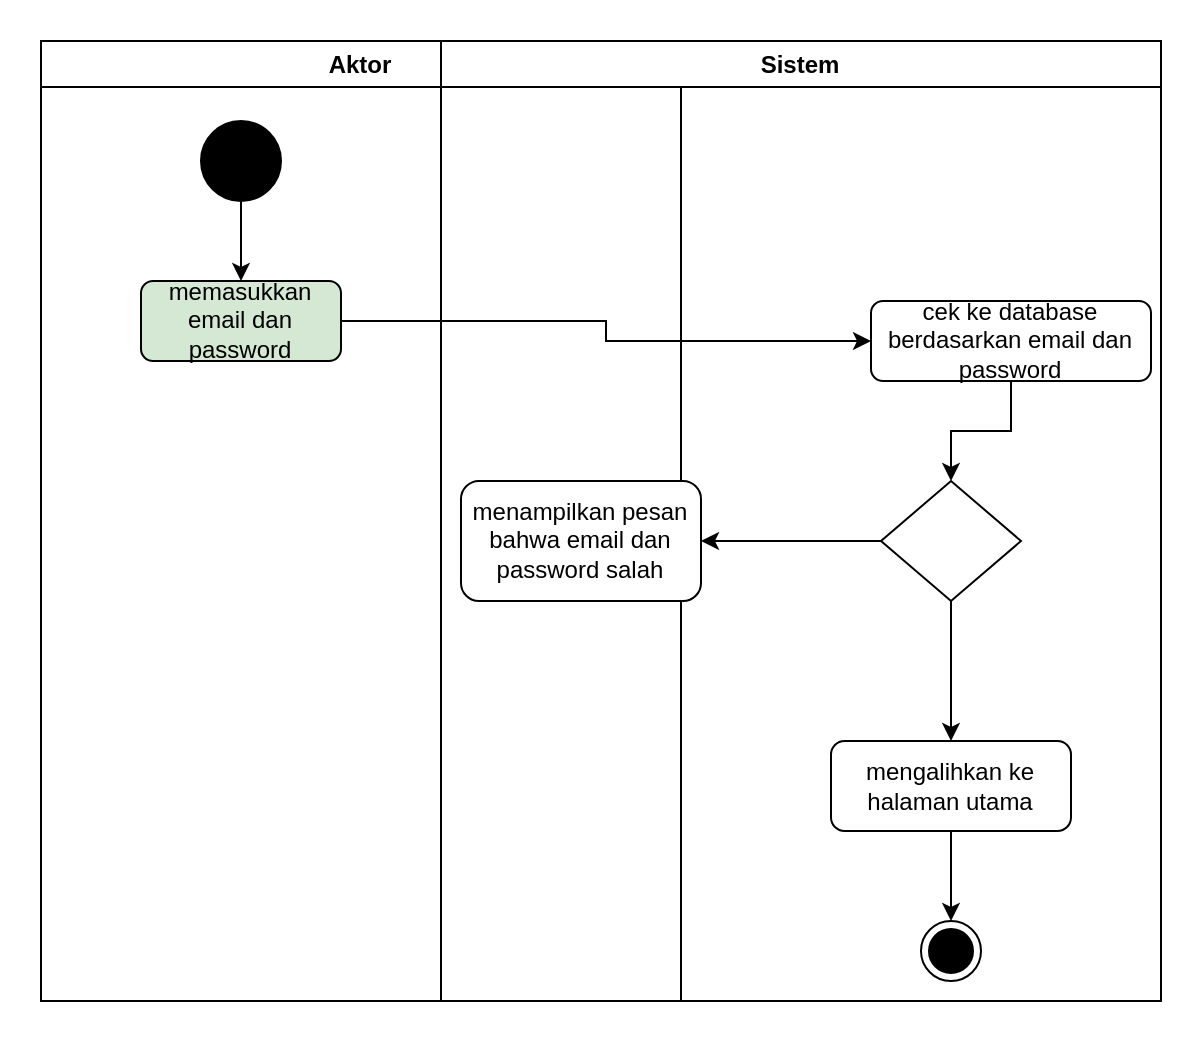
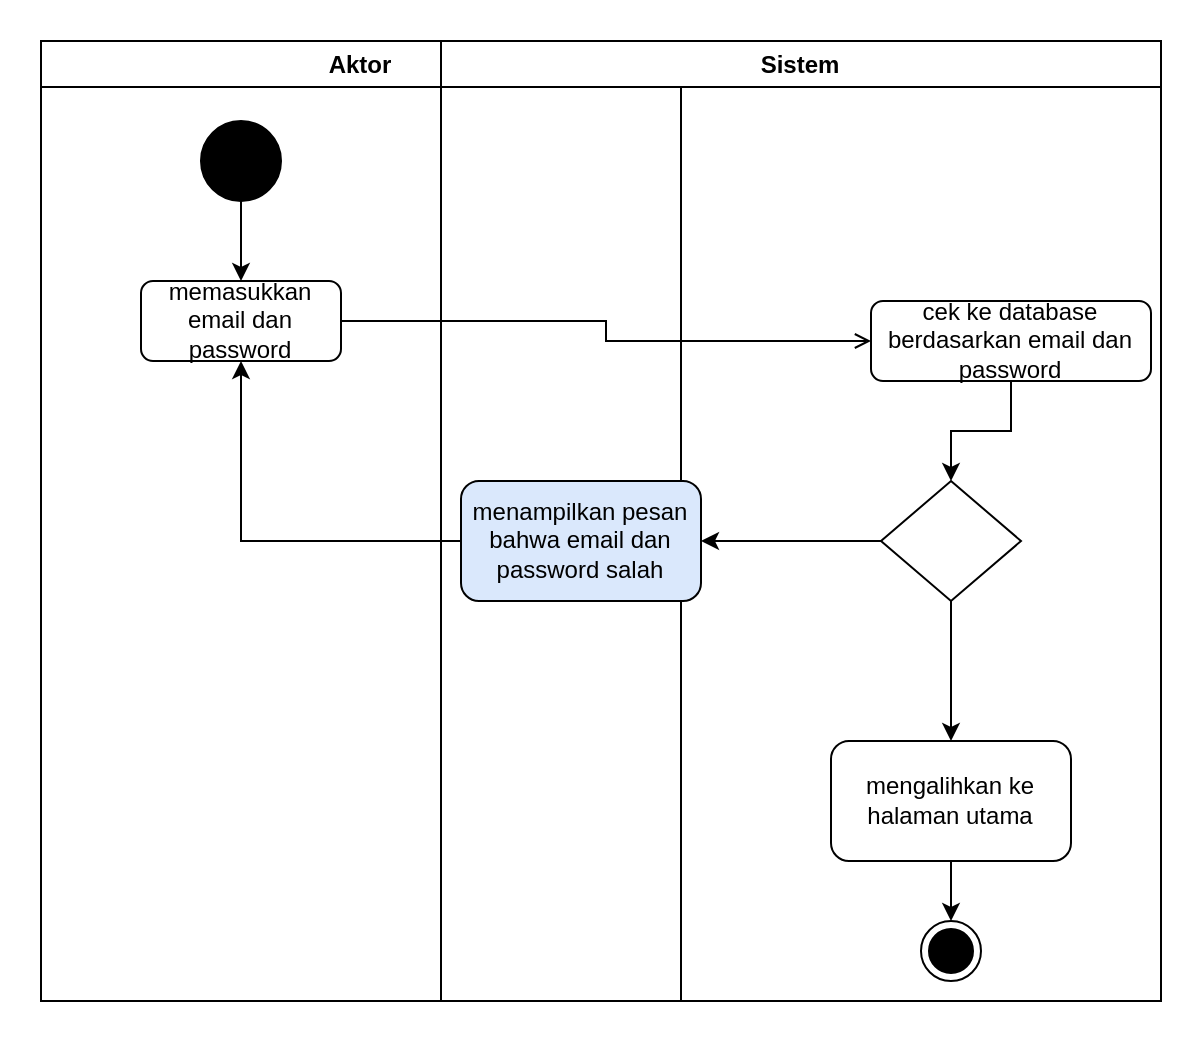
(241, 321) -> (241, 321)
(856, 341) -> (859, 341)
none -> (268, 541)
(581, 541) -> (581, 541)
(951, 786) -> (951, 801)
